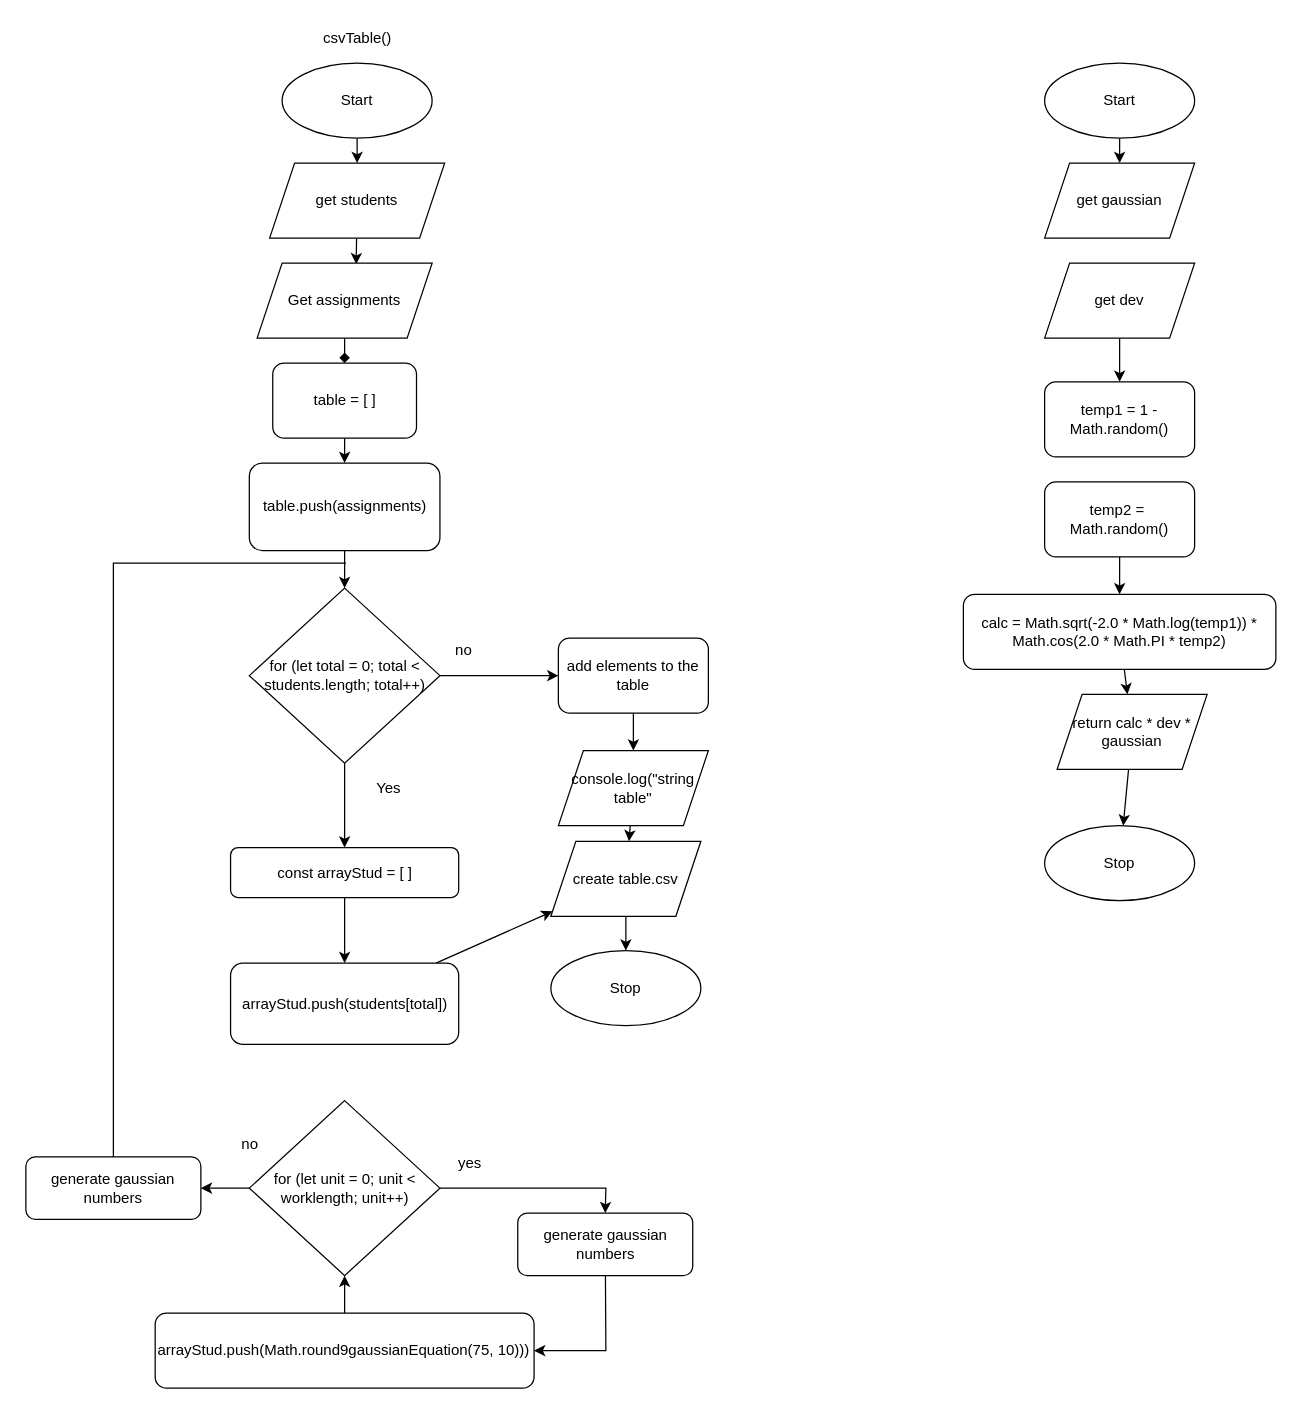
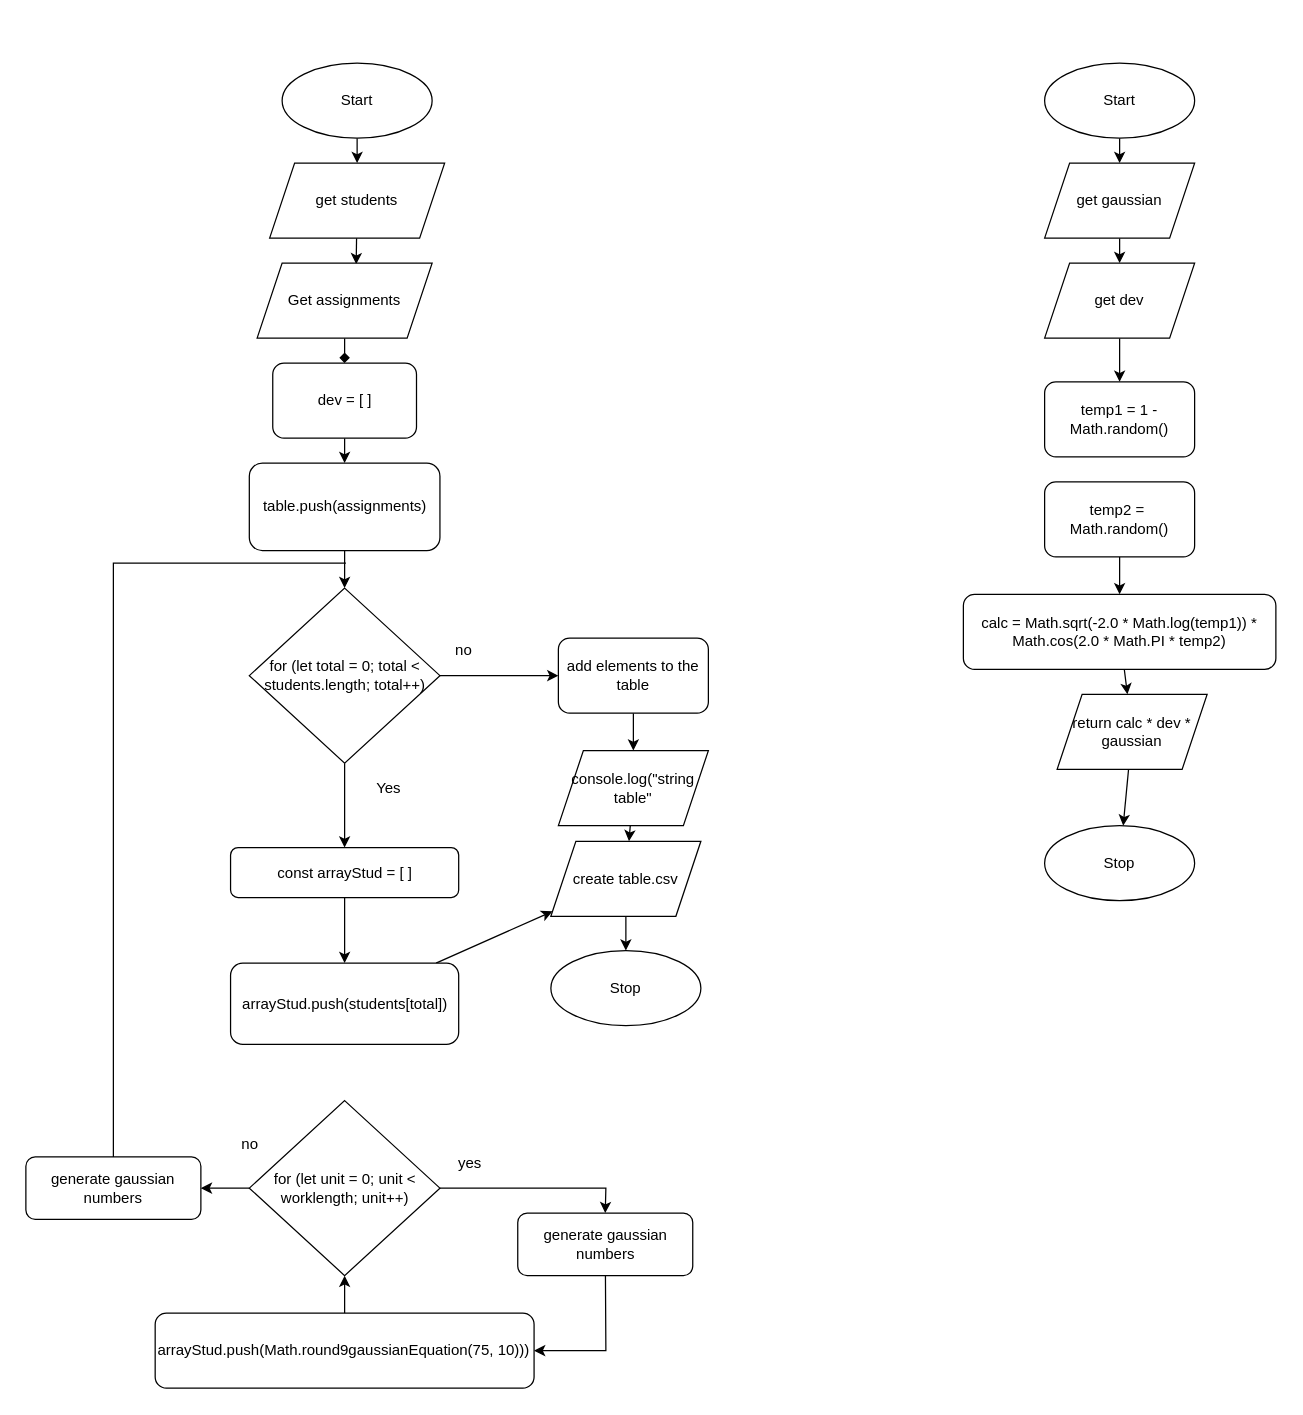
(357, 38) -> none
none -> (1119, 246)
(345, 401) -> (345, 401)
